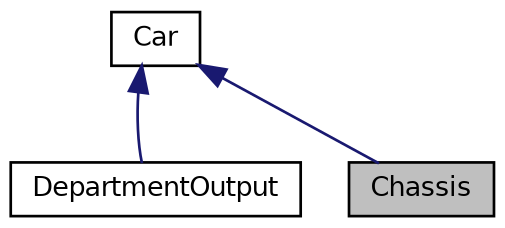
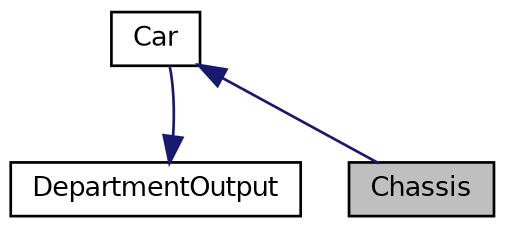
(138, 128) -> (174, 101)
